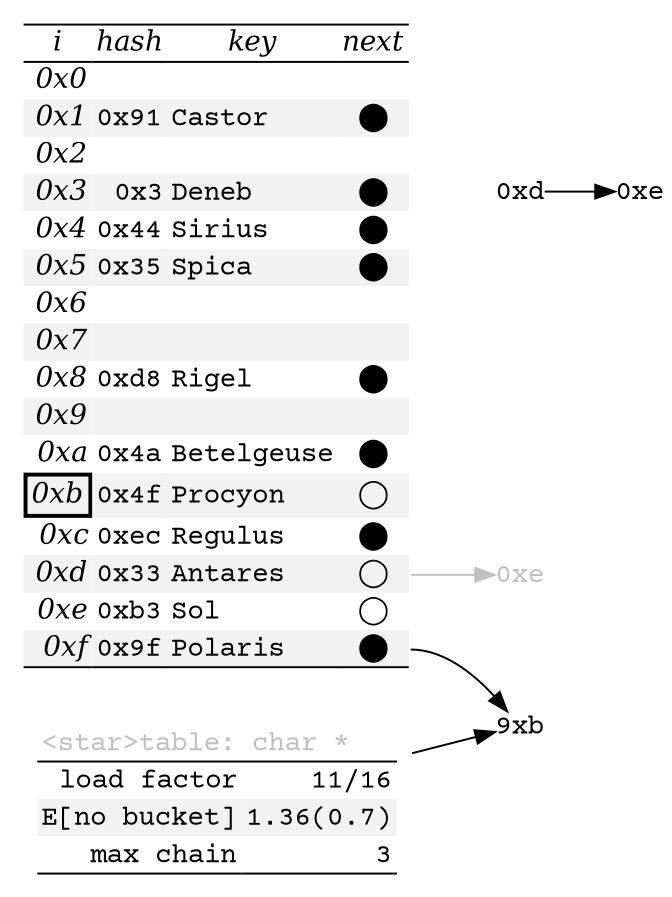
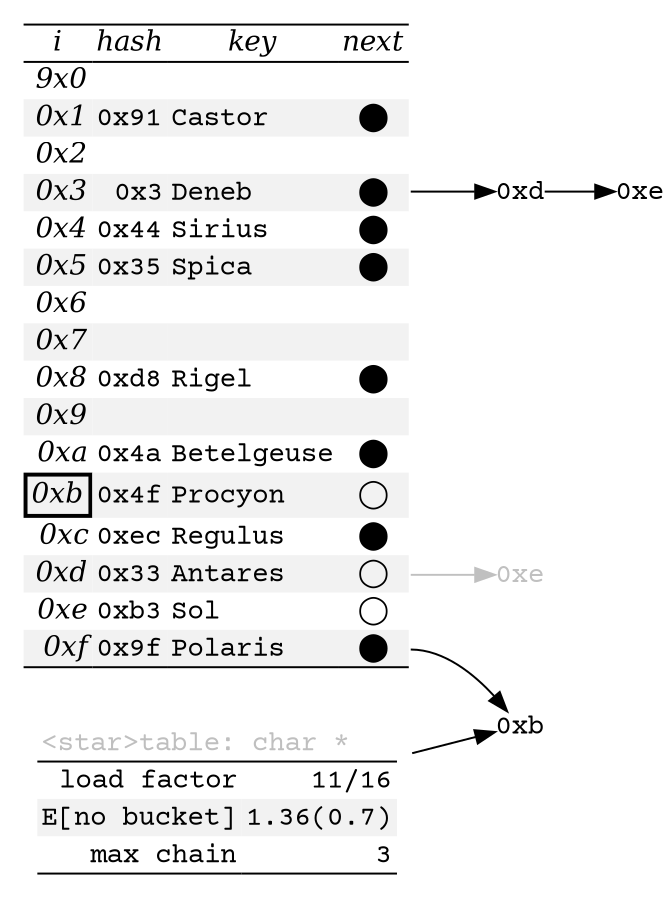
(62, 80) -> (62, 80)
none -> (443, 192)
(520, 726) -> (520, 726)
